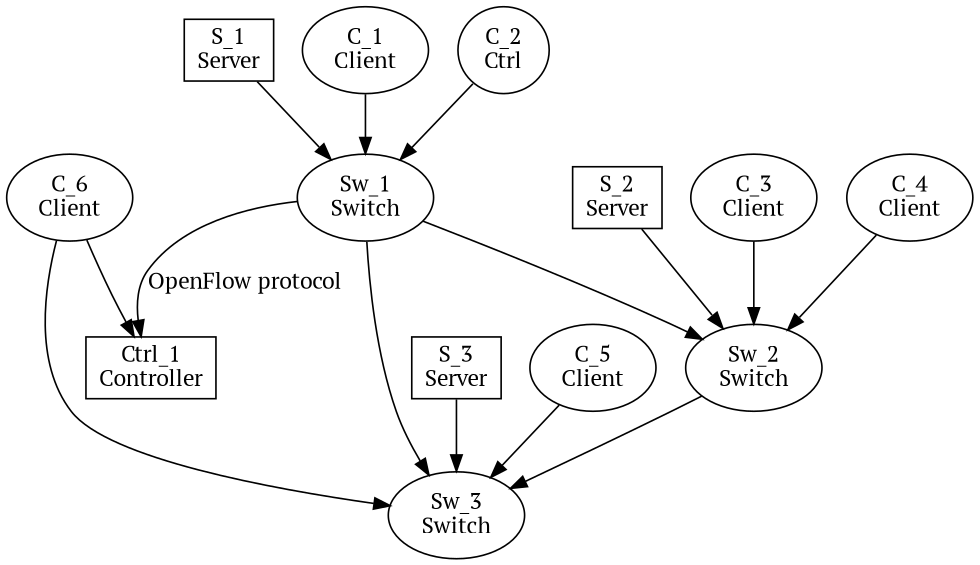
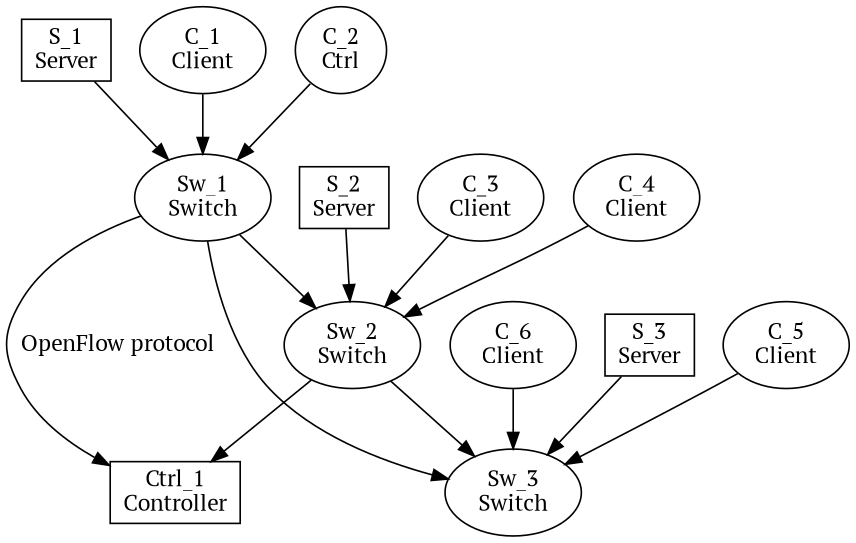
(106, 282) -> (268, 416)
